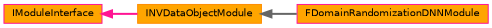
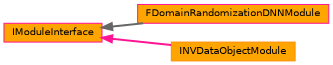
(284, 14) -> (128, 25)
